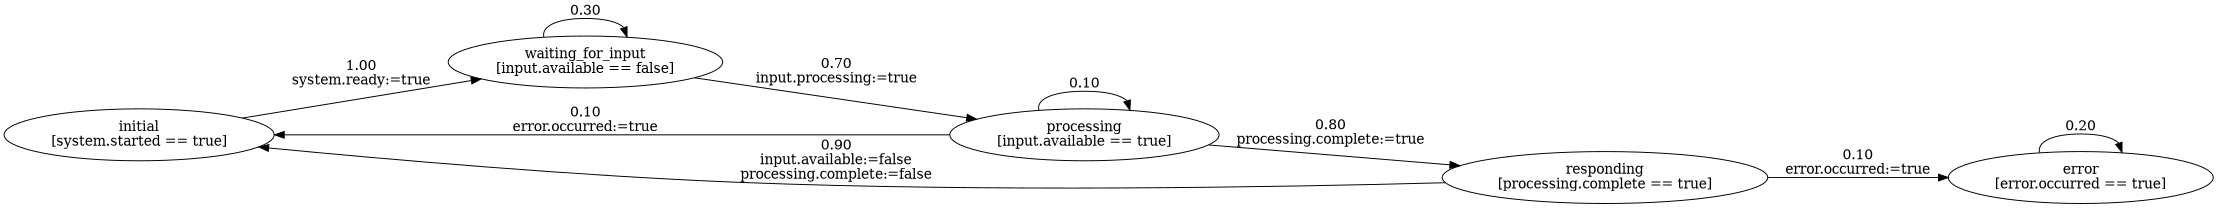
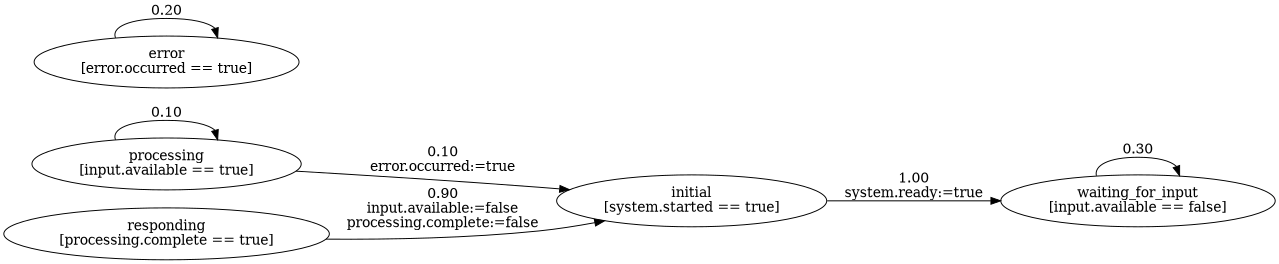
(831, 98) -> none
(1329, 155) -> none
(1853, 178) -> none
